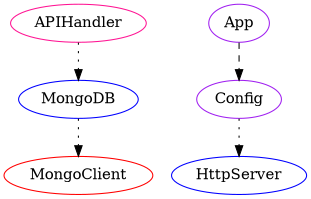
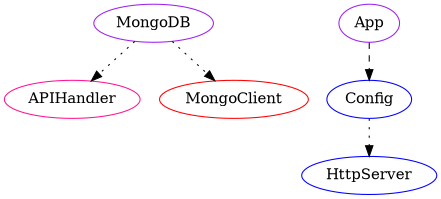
(78, 56) -> (117, 58)
(78, 99) -> (154, 23)
(239, 99) -> (369, 99)
